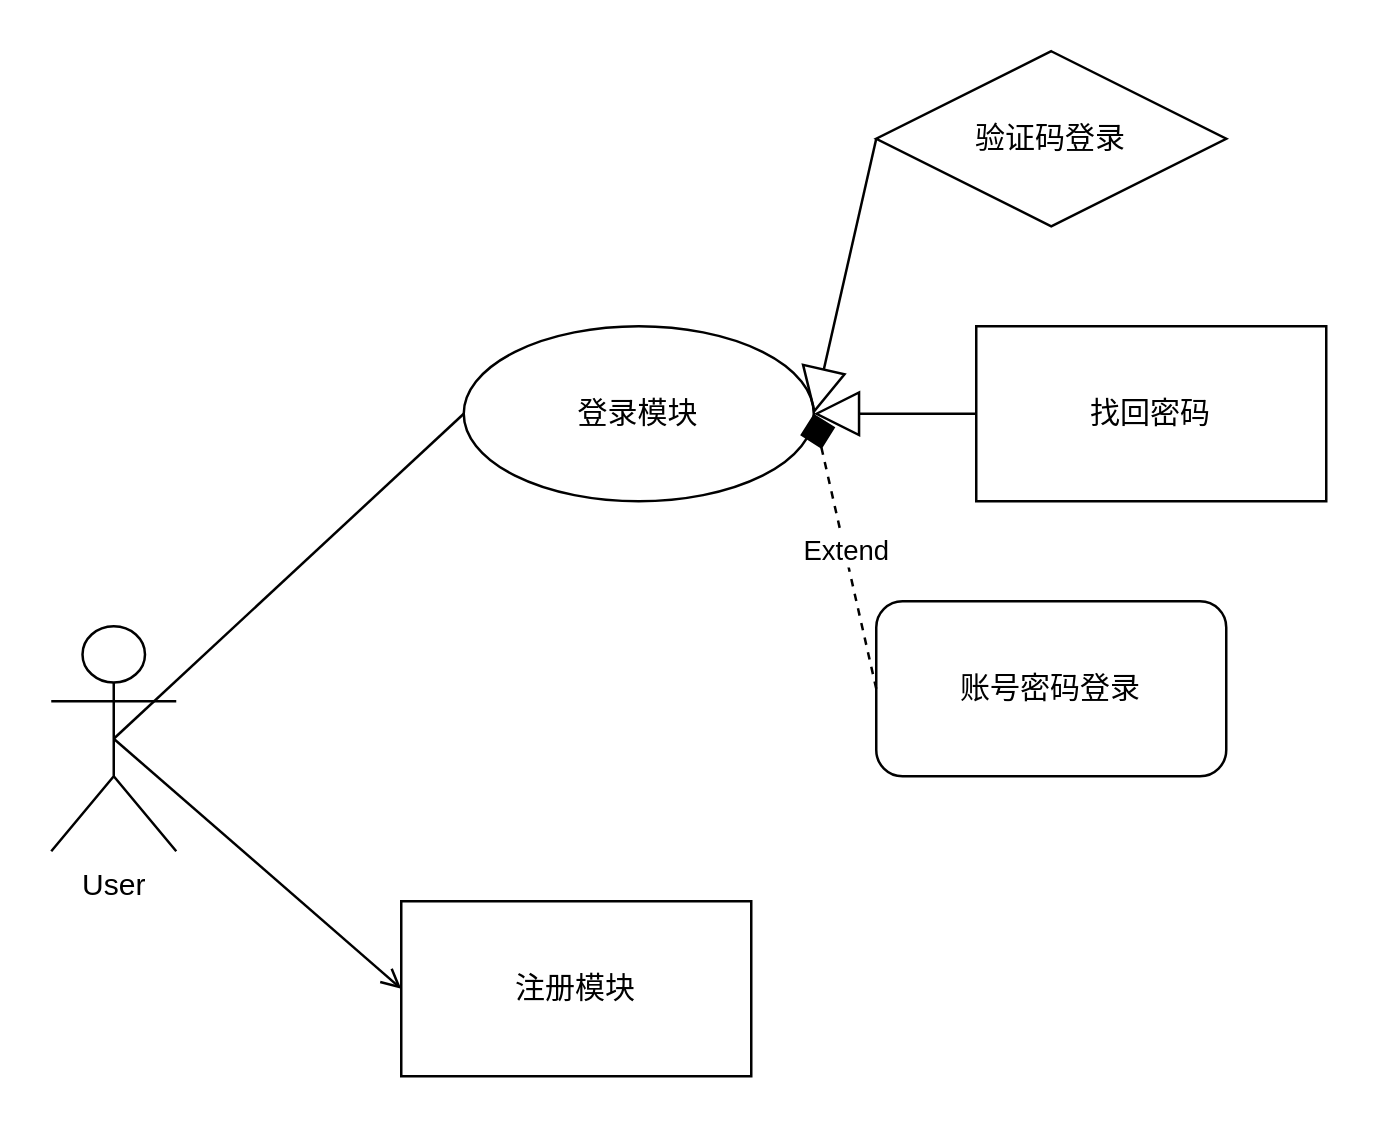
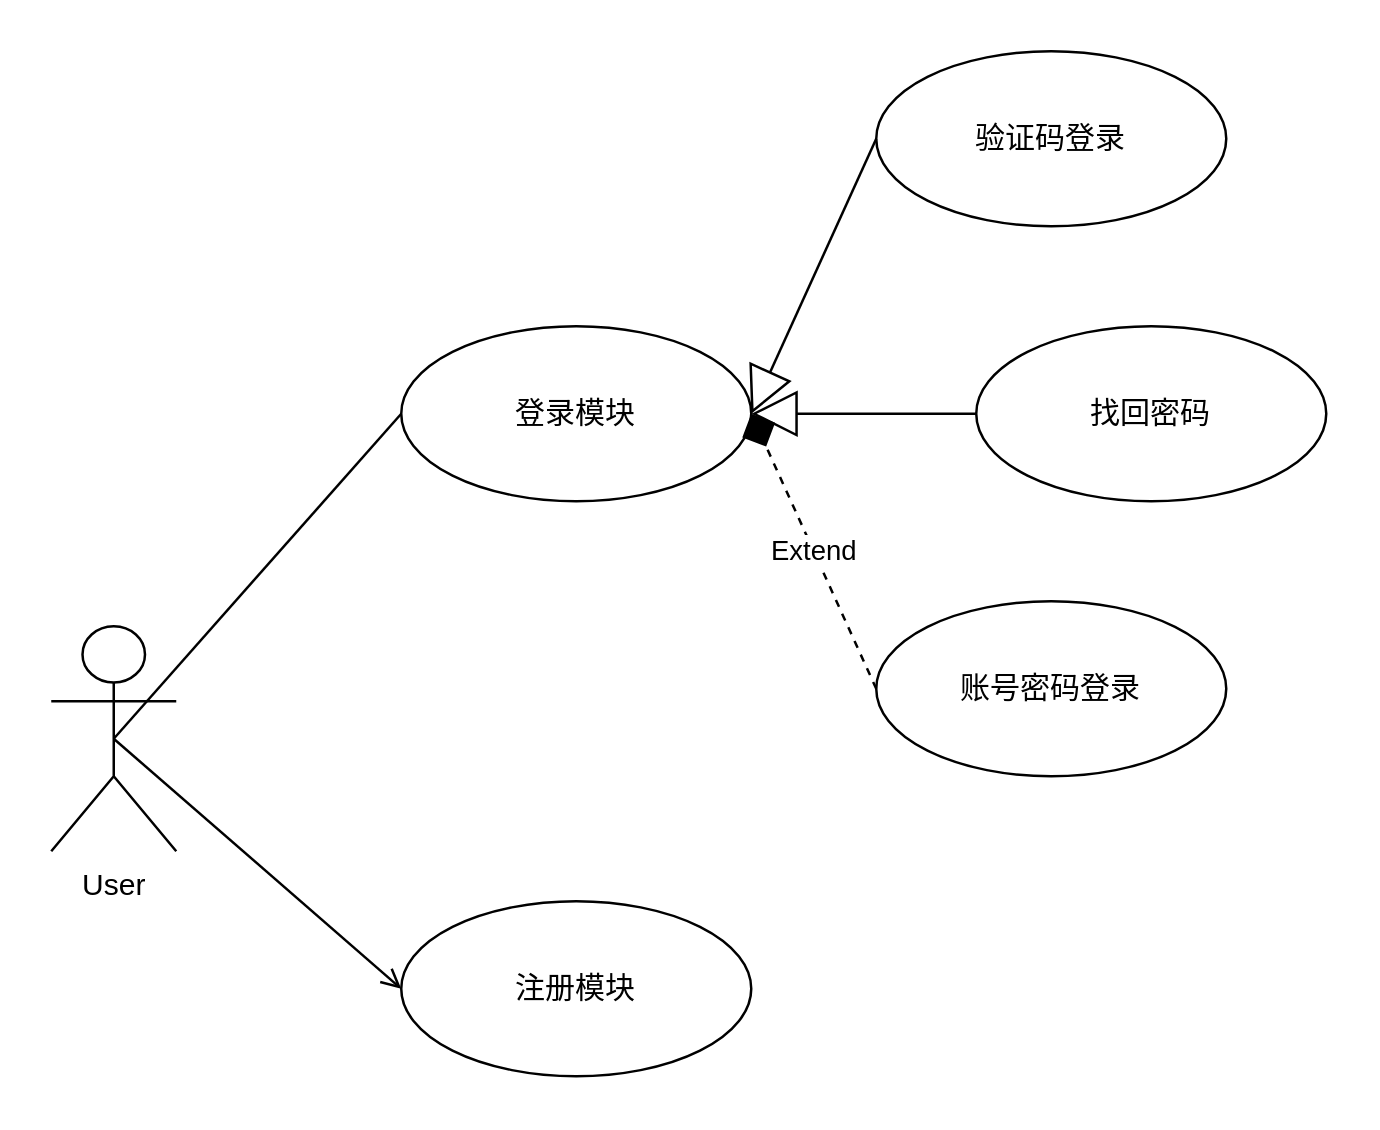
(1051, 139) -> (1051, 139)
(639, 414) -> (576, 414)
(1151, 414) -> (1151, 414)
(1051, 689) -> (1051, 689)
(576, 989) -> (576, 989)
